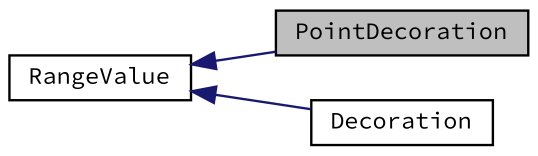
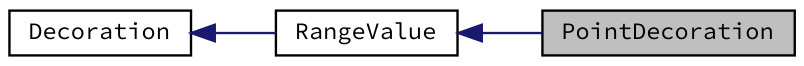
(263, 102) -> (246, 33)
